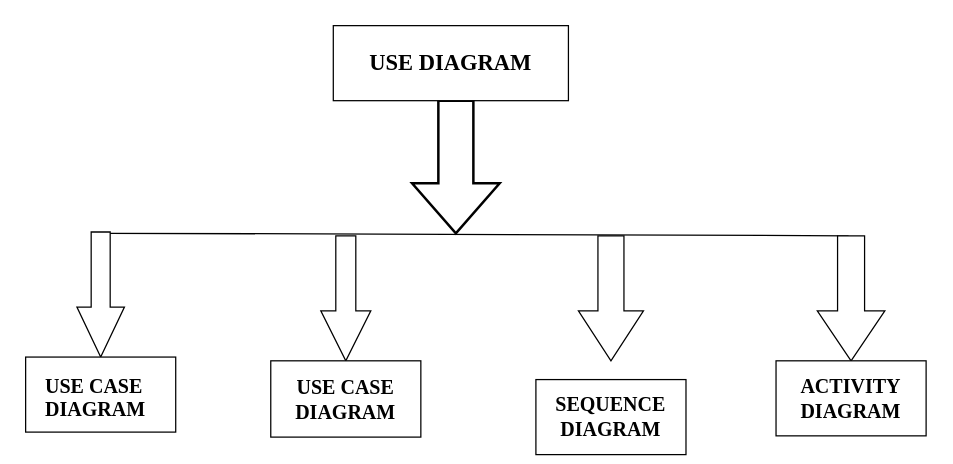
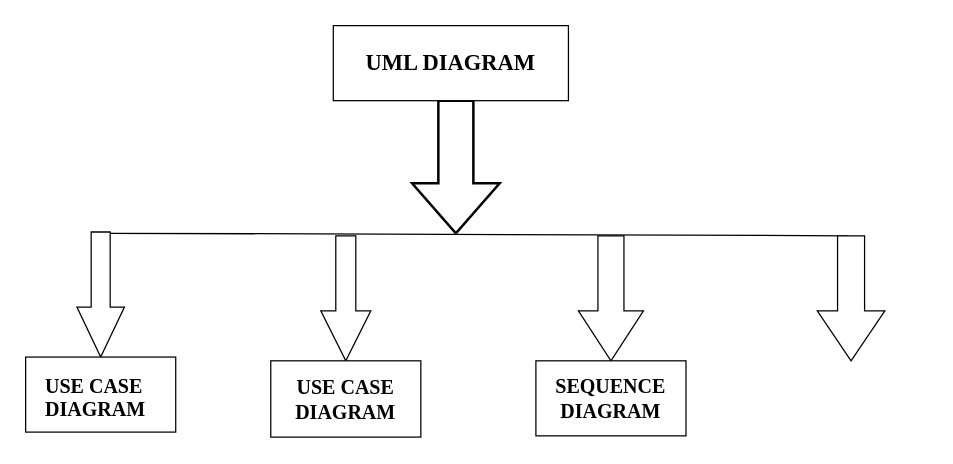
(451, 63) -> (451, 63)
(851, 398) -> none
(611, 417) -> (611, 398)
